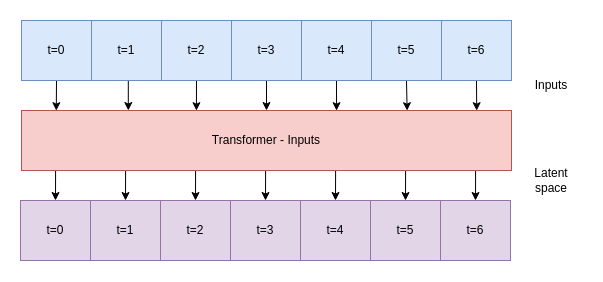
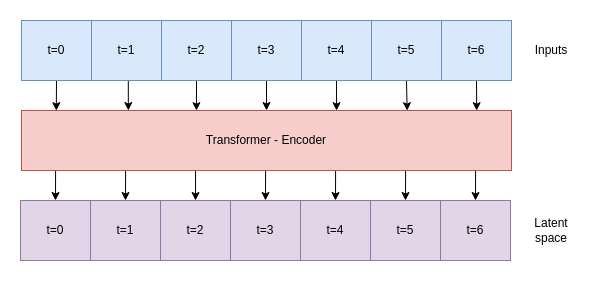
(552, 86) -> (552, 51)
(267, 141) -> (267, 141)
(552, 181) -> (552, 231)
